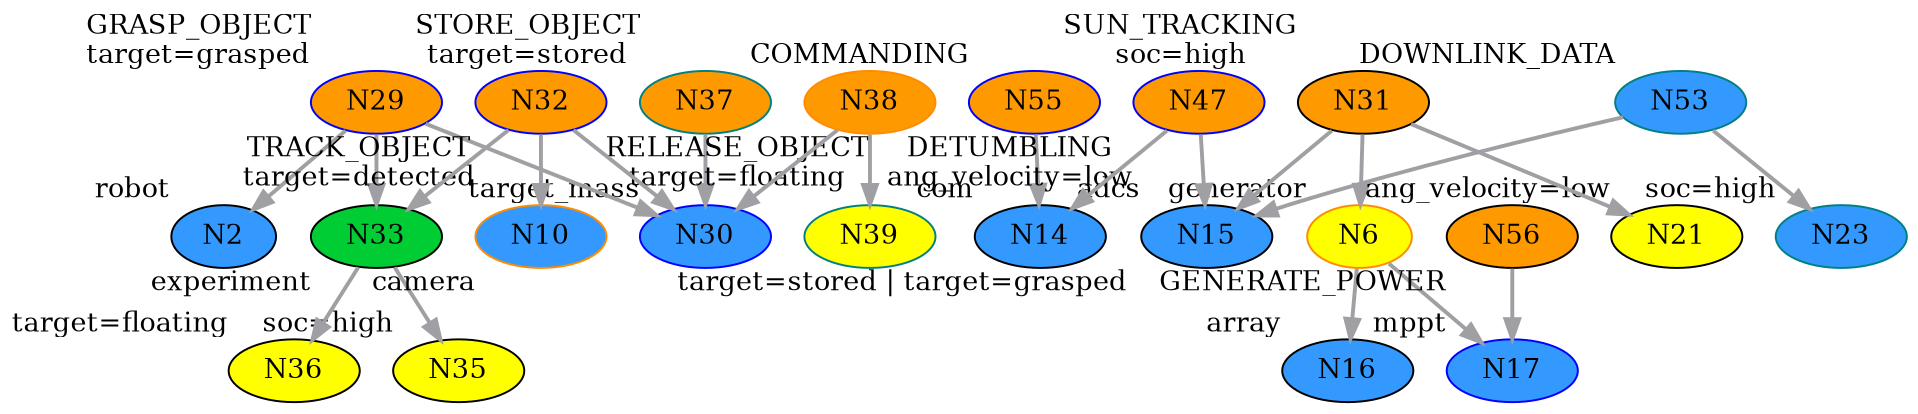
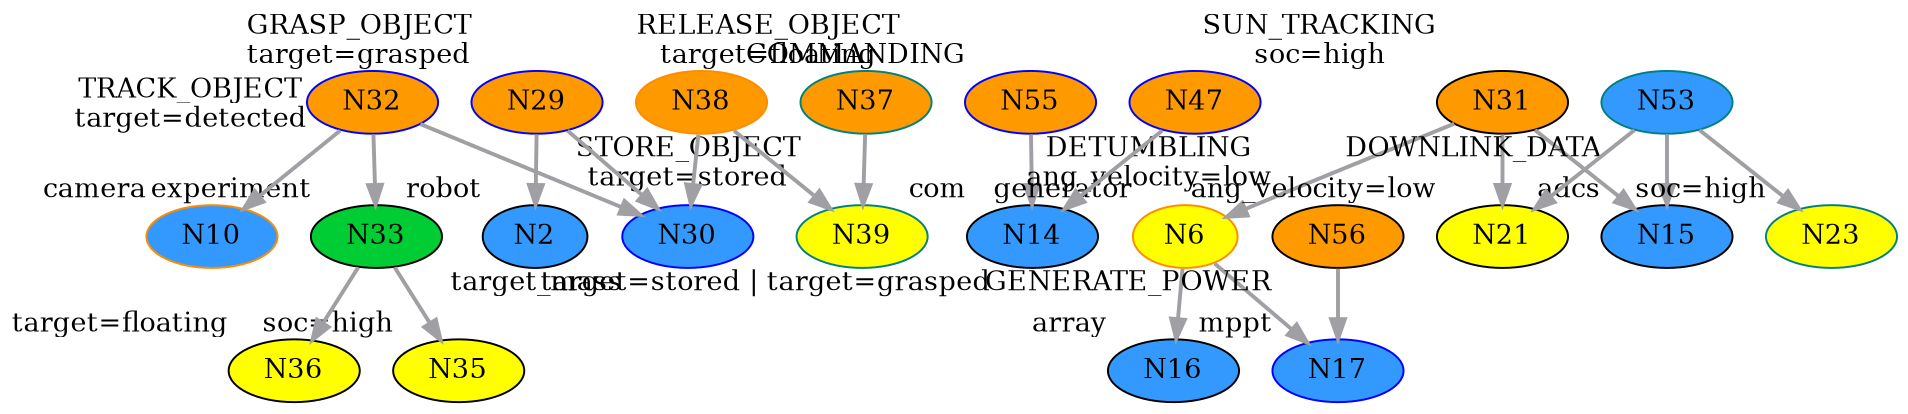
(376, 160) -> none
(705, 160) -> (864, 160)
(1202, 160) -> none
none -> (1595, 162)
(1841, 237) -> (1831, 237)
